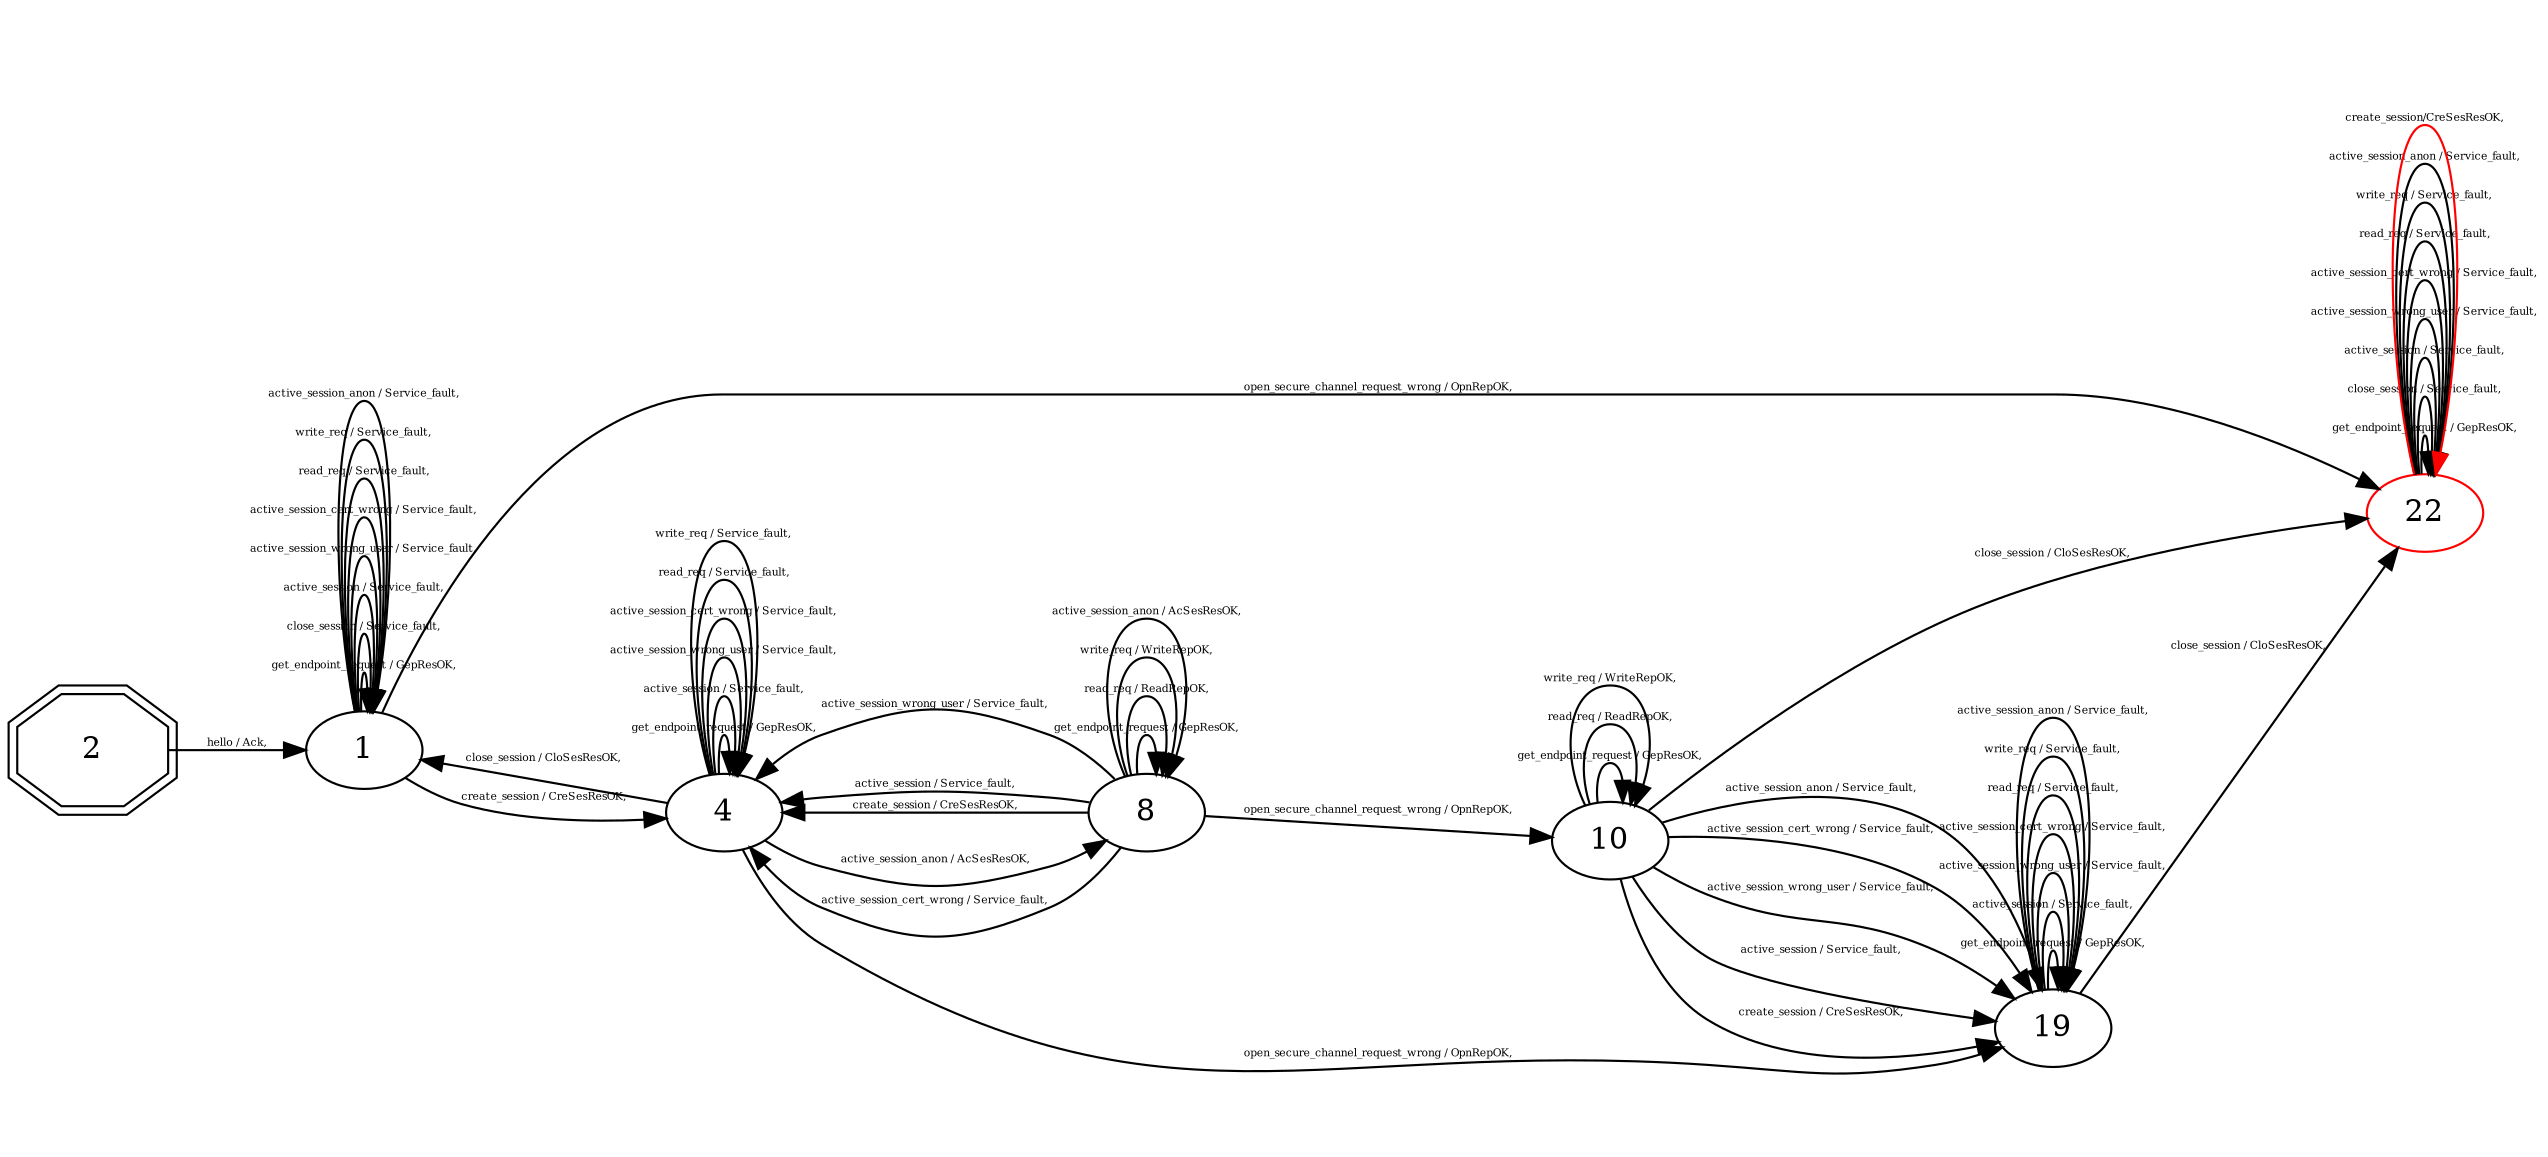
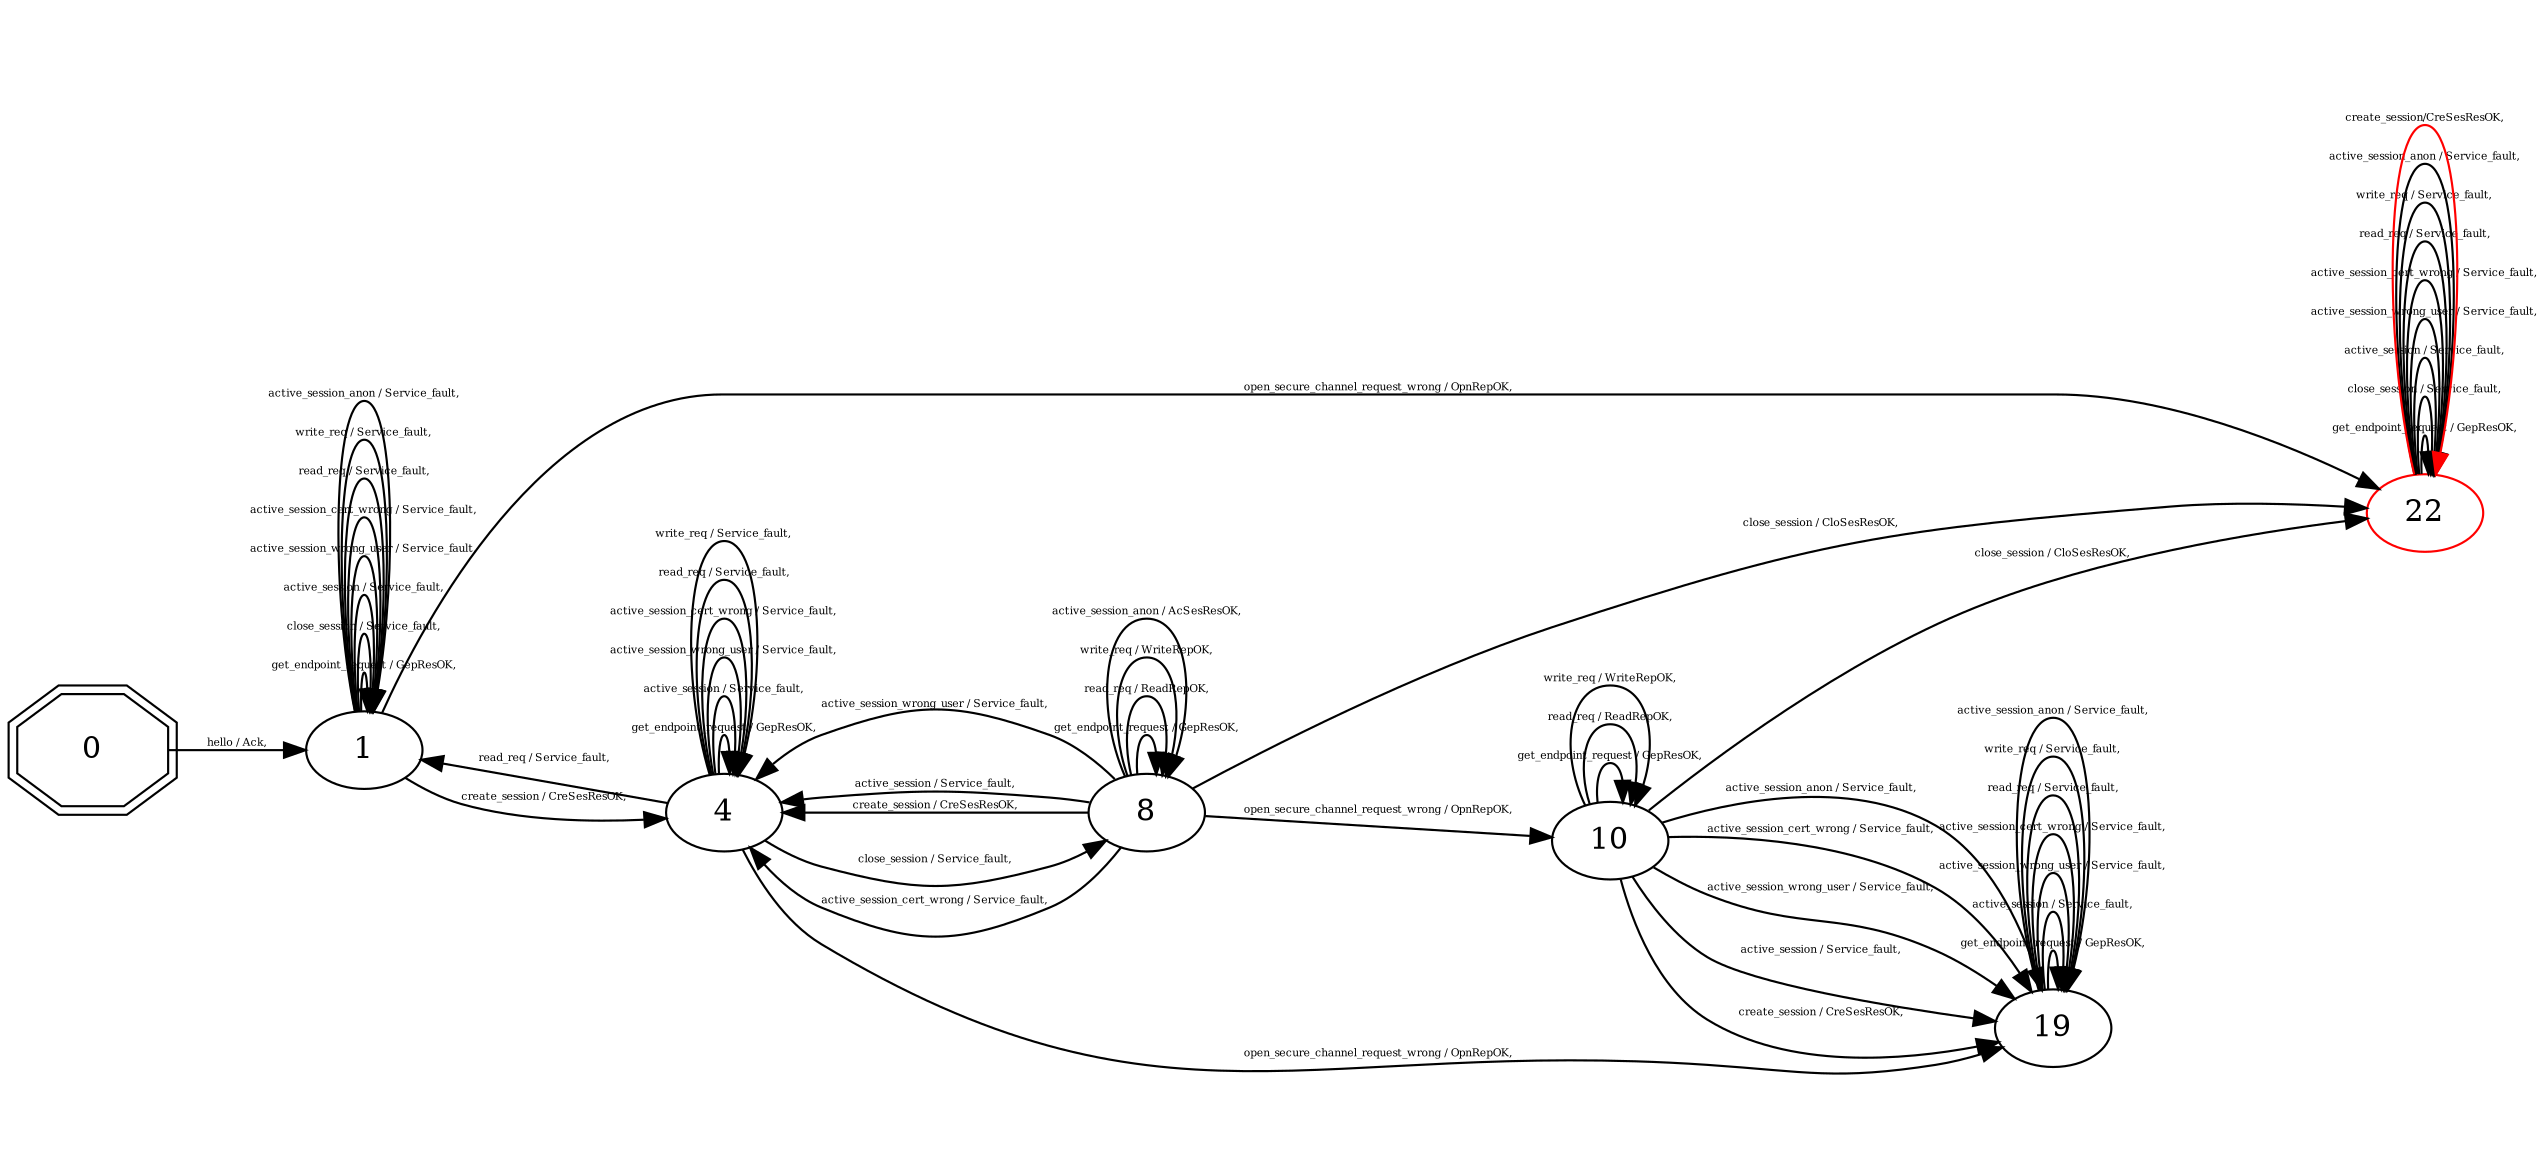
(93, 750) -> (93, 750)
(544, 759) -> (544, 759)
(2232, 780) -> (1750, 567)
(936, 860) -> (936, 860)
